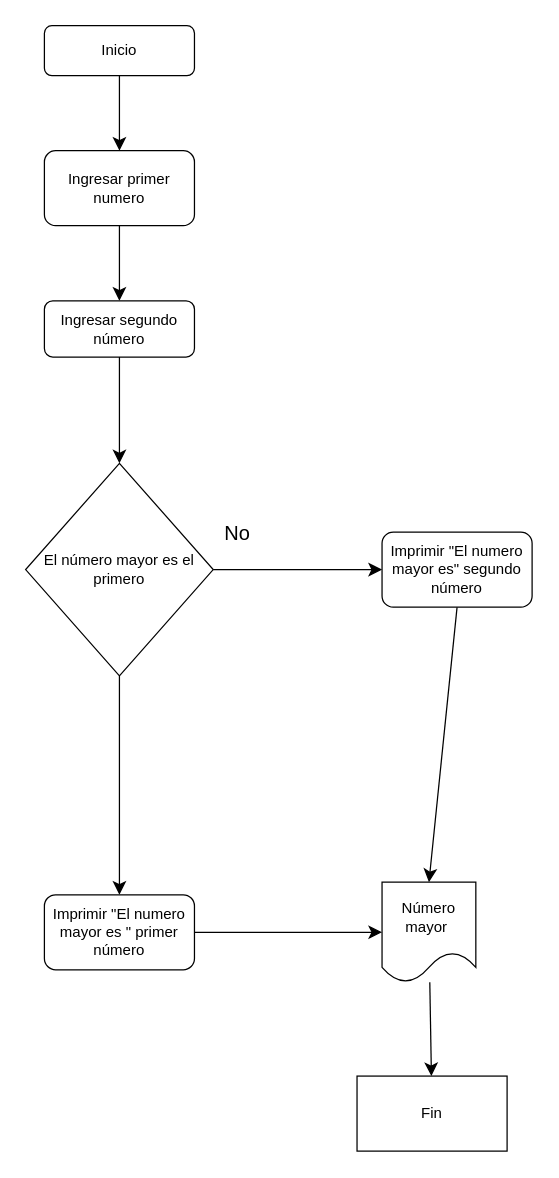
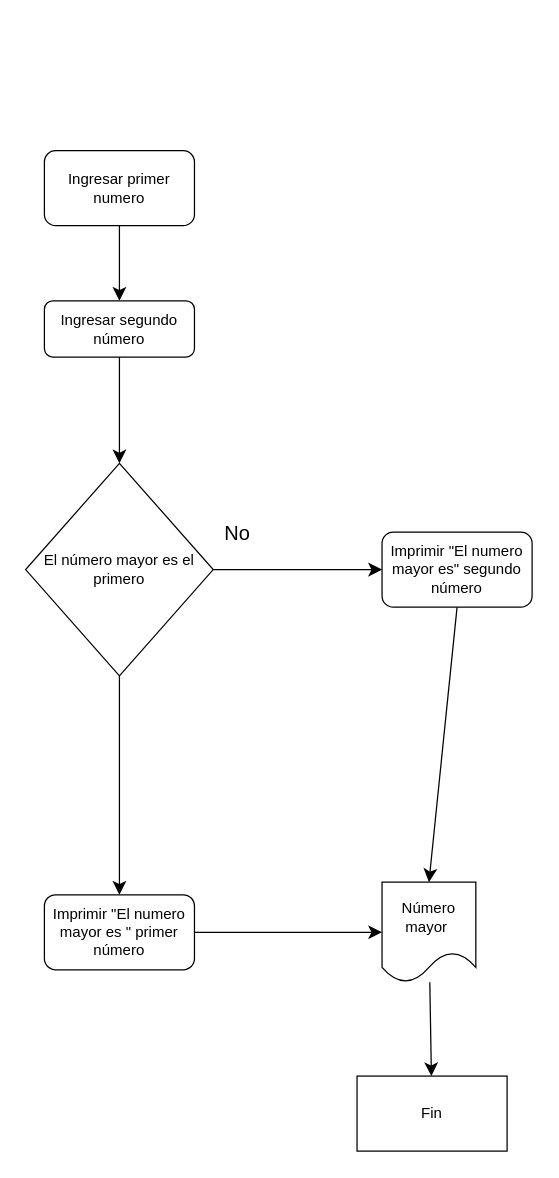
(119, 51) -> none
(119, 109) -> none
